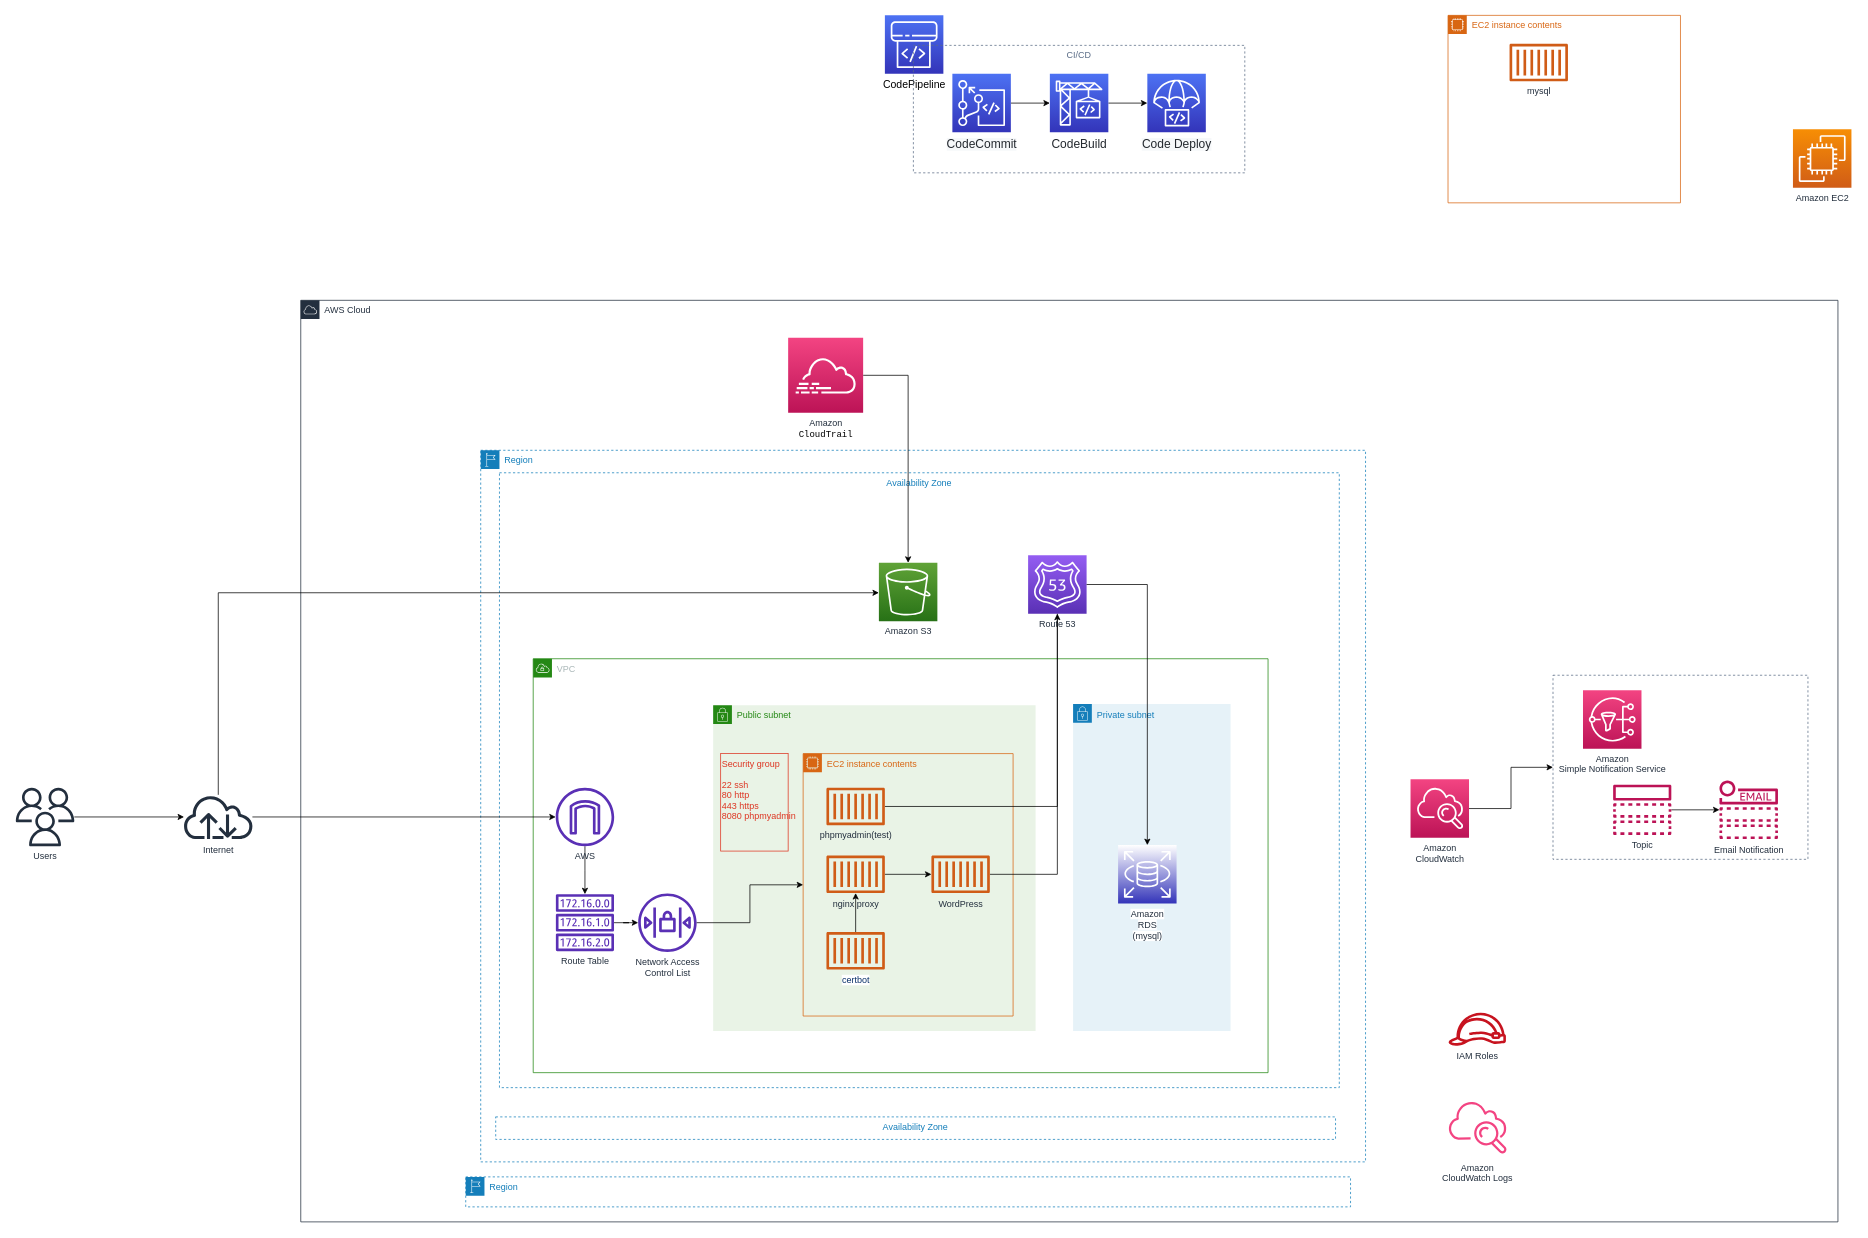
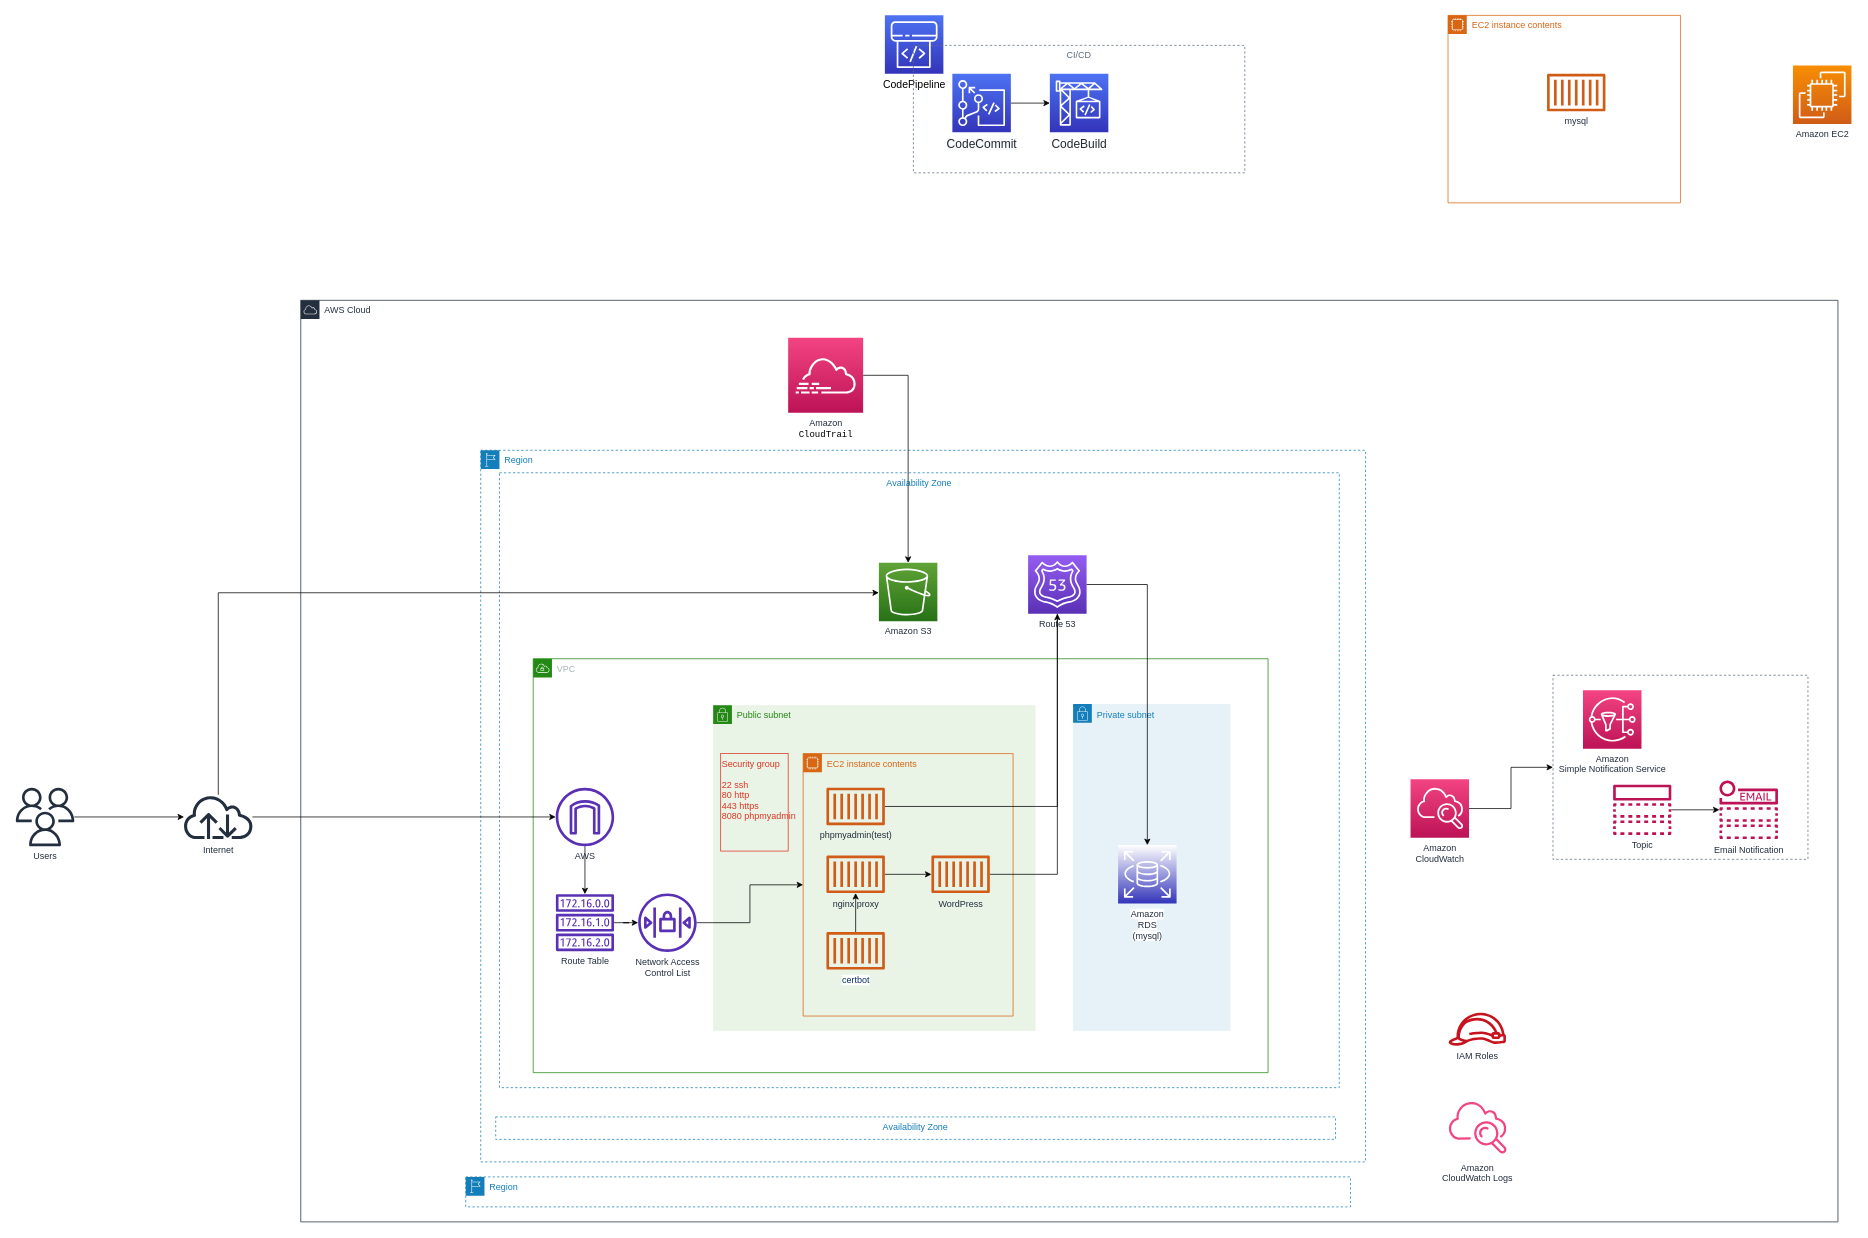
(1539, 63) -> (1576, 93)
(1140, 103) -> none
(1176, 103) -> none
(1822, 159) -> (1822, 95)
